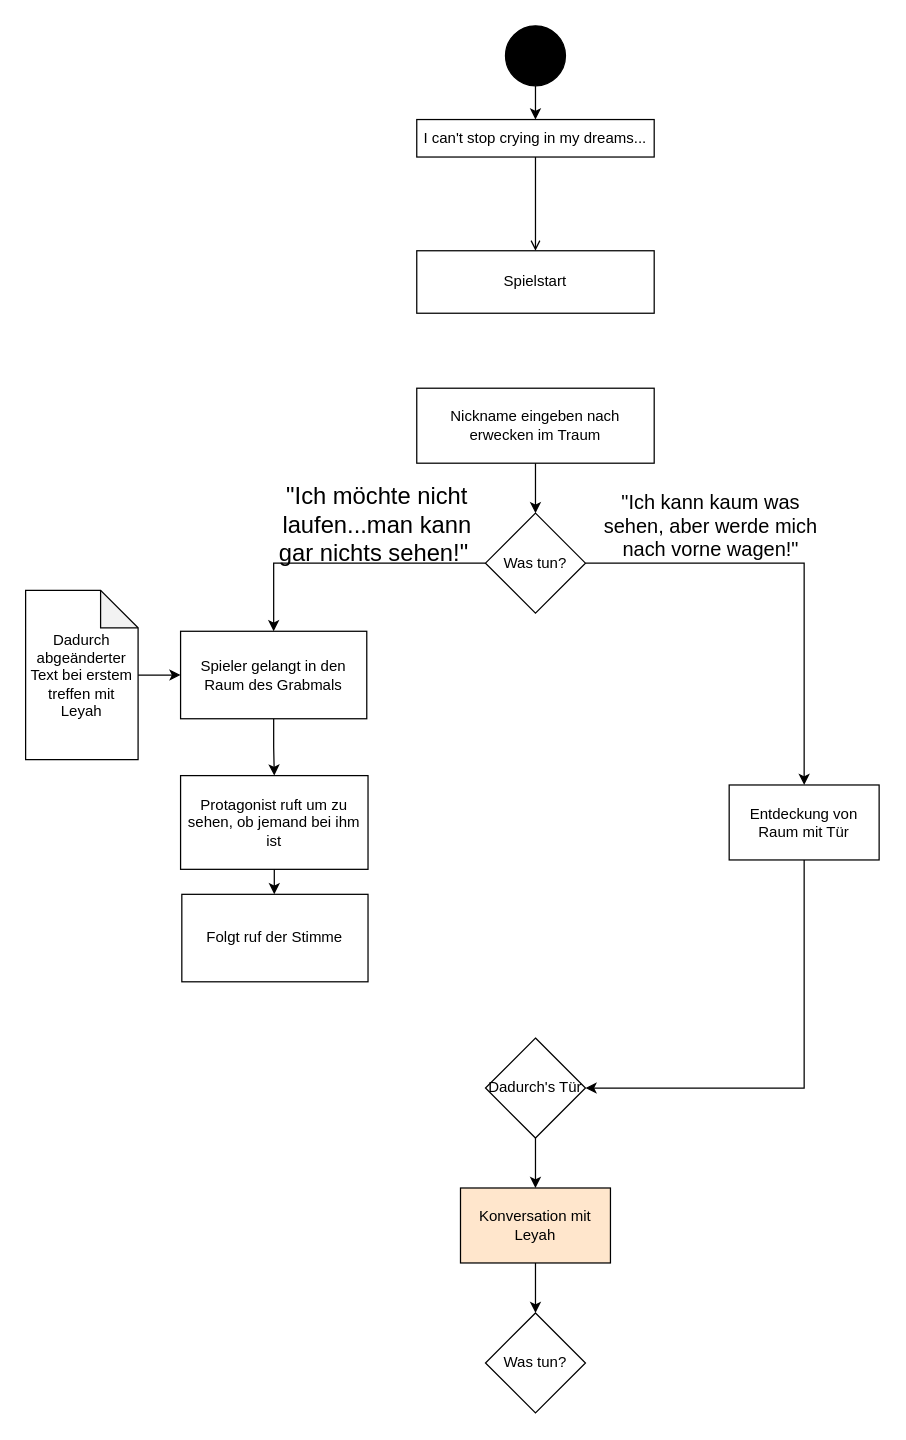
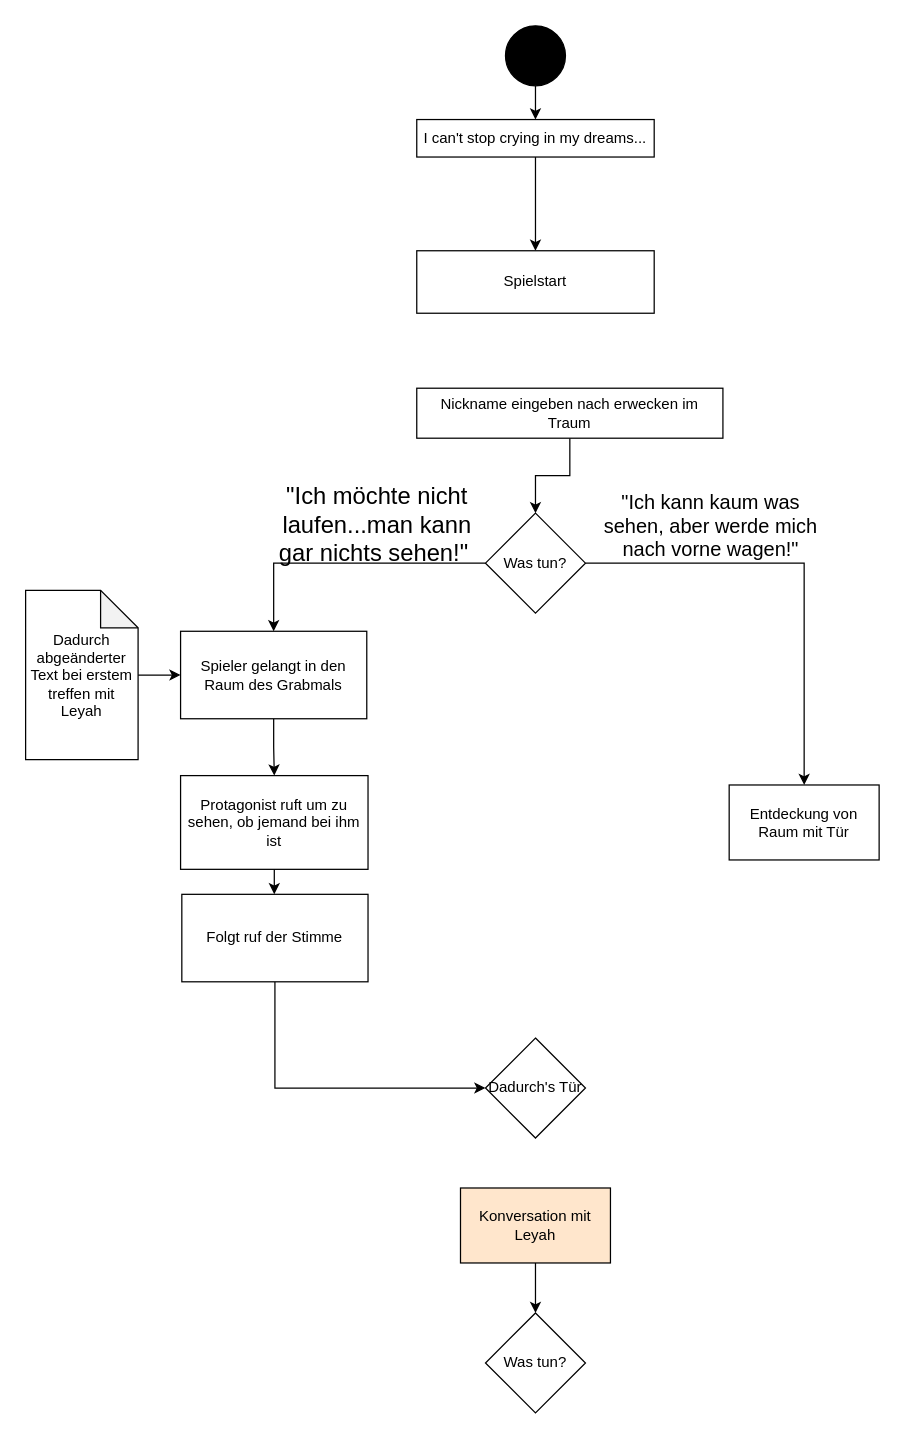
(536, 243) -> (536, 241)
(536, 426) -> (570, 413)
(804, 1079) -> none
none -> (323, 1088)
(536, 1159) -> none
